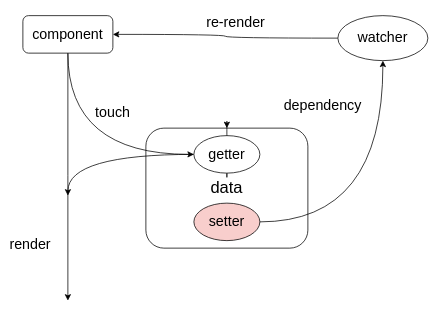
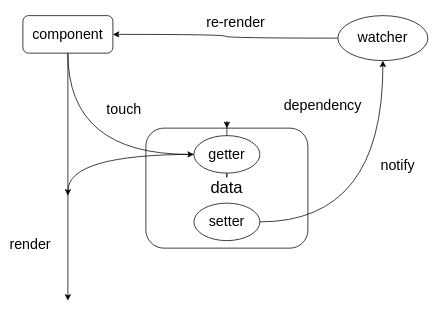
(113, 113) -> (124, 109)
none -> (398, 165)
(227, 222) -> (227, 222)
